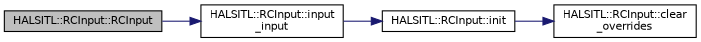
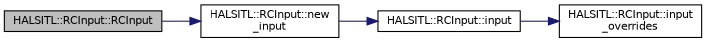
(272, 21) -> (270, 21)
(449, 21) -> (449, 21)
(625, 21) -> (630, 21)
